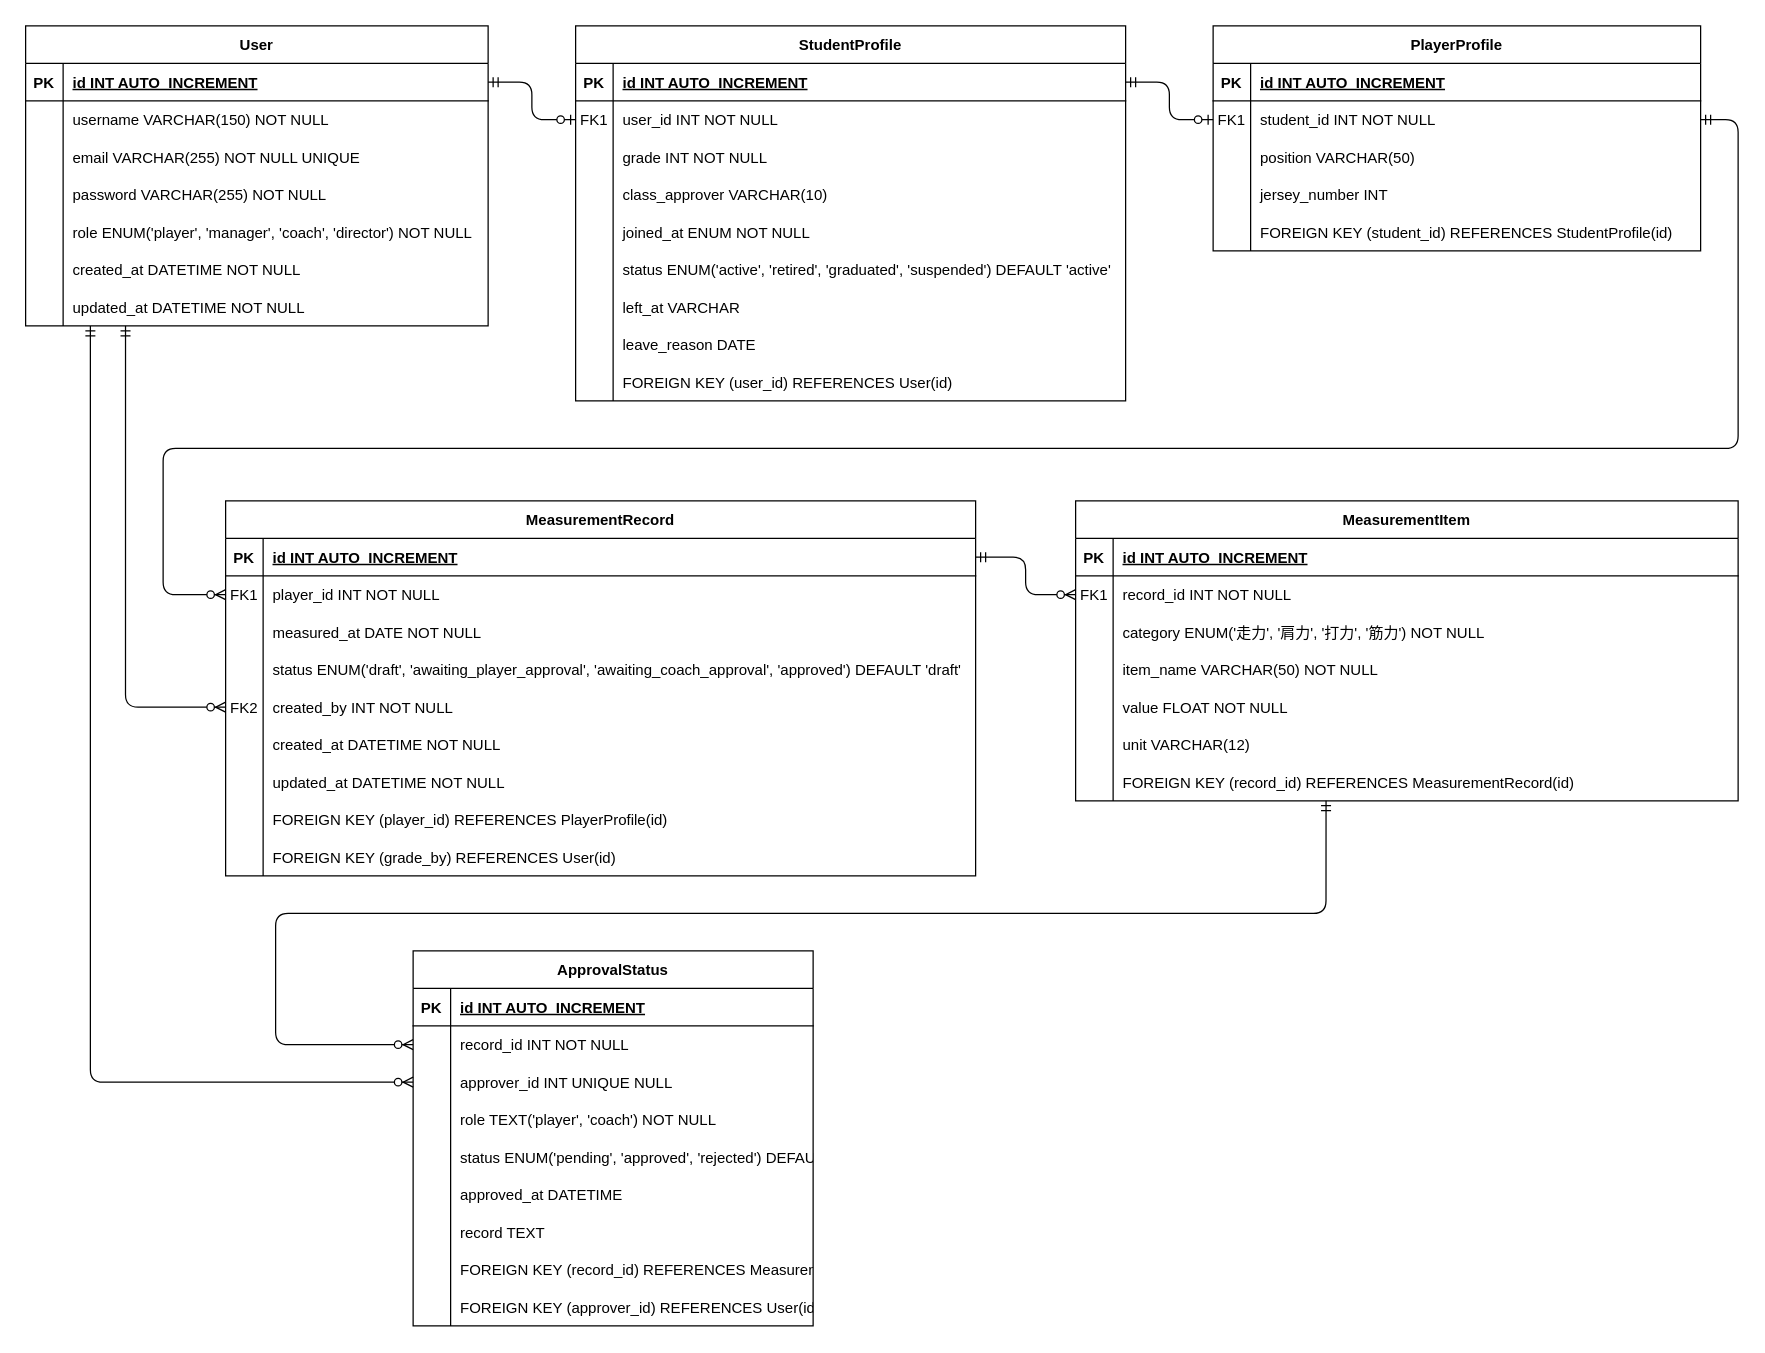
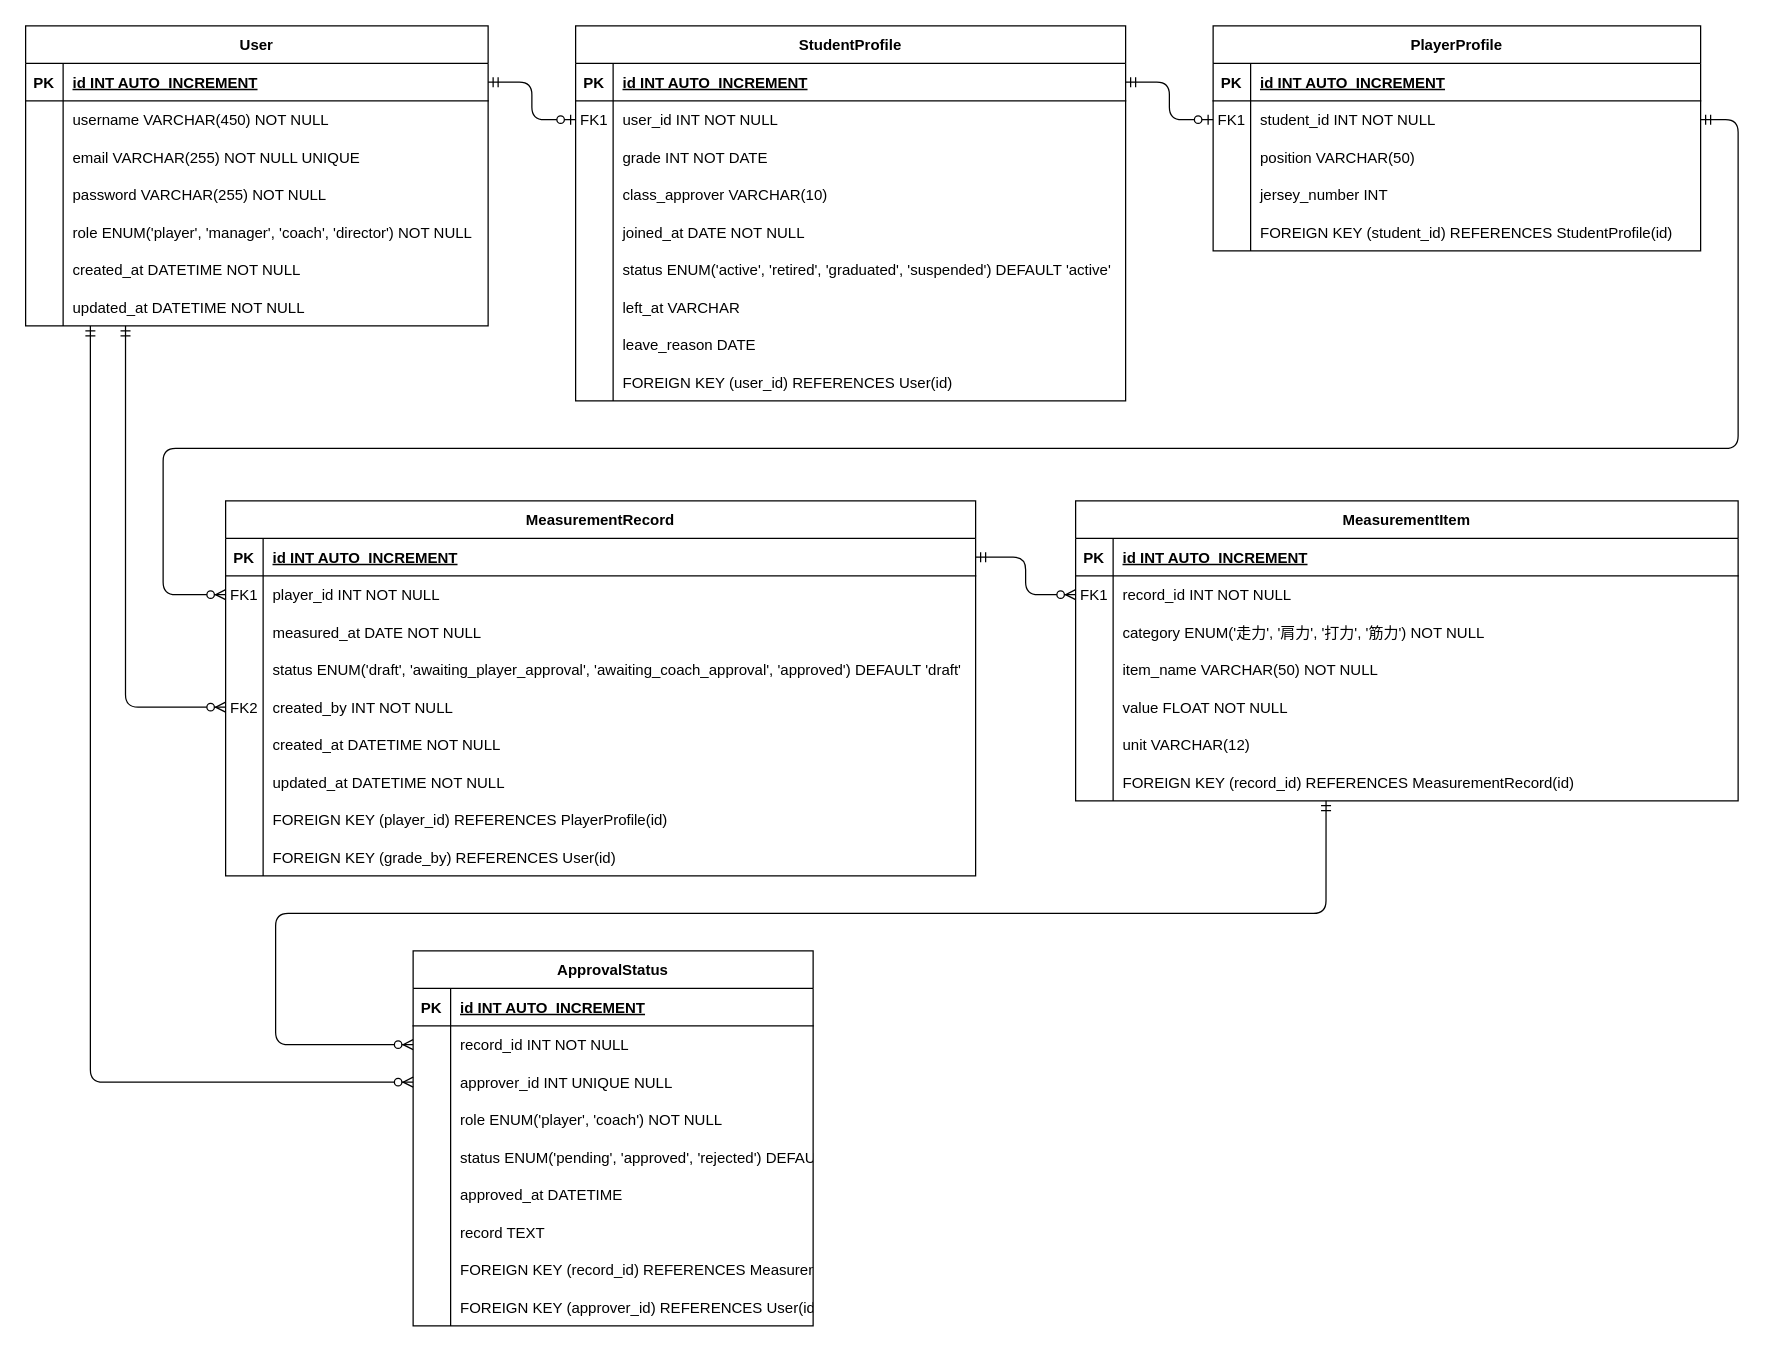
(193, 120) -> (193, 120)
(692, 158) -> (692, 158)
(711, 233) -> (711, 233)
(594, 1120) -> (594, 1120)
